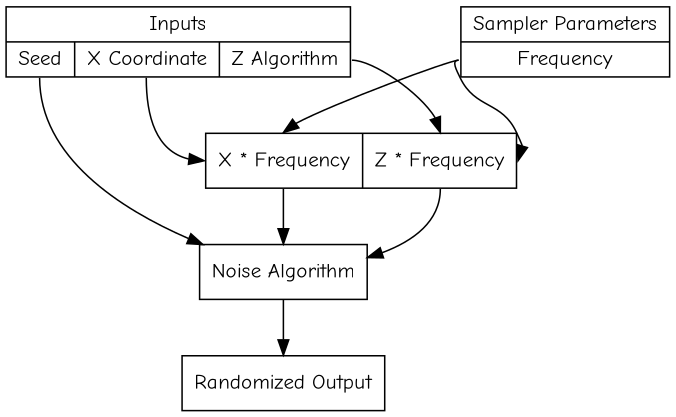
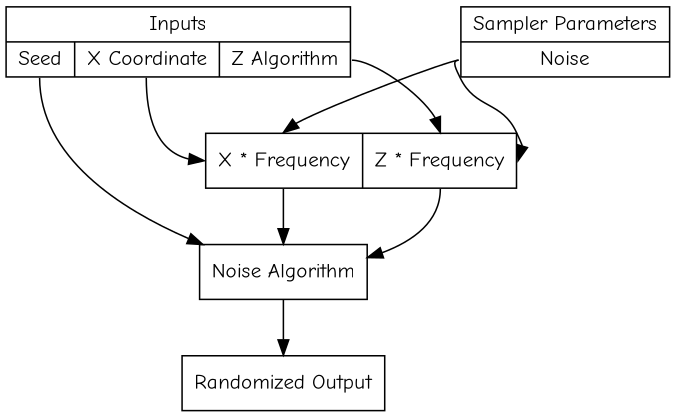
(565, 59) -> (565, 59)
